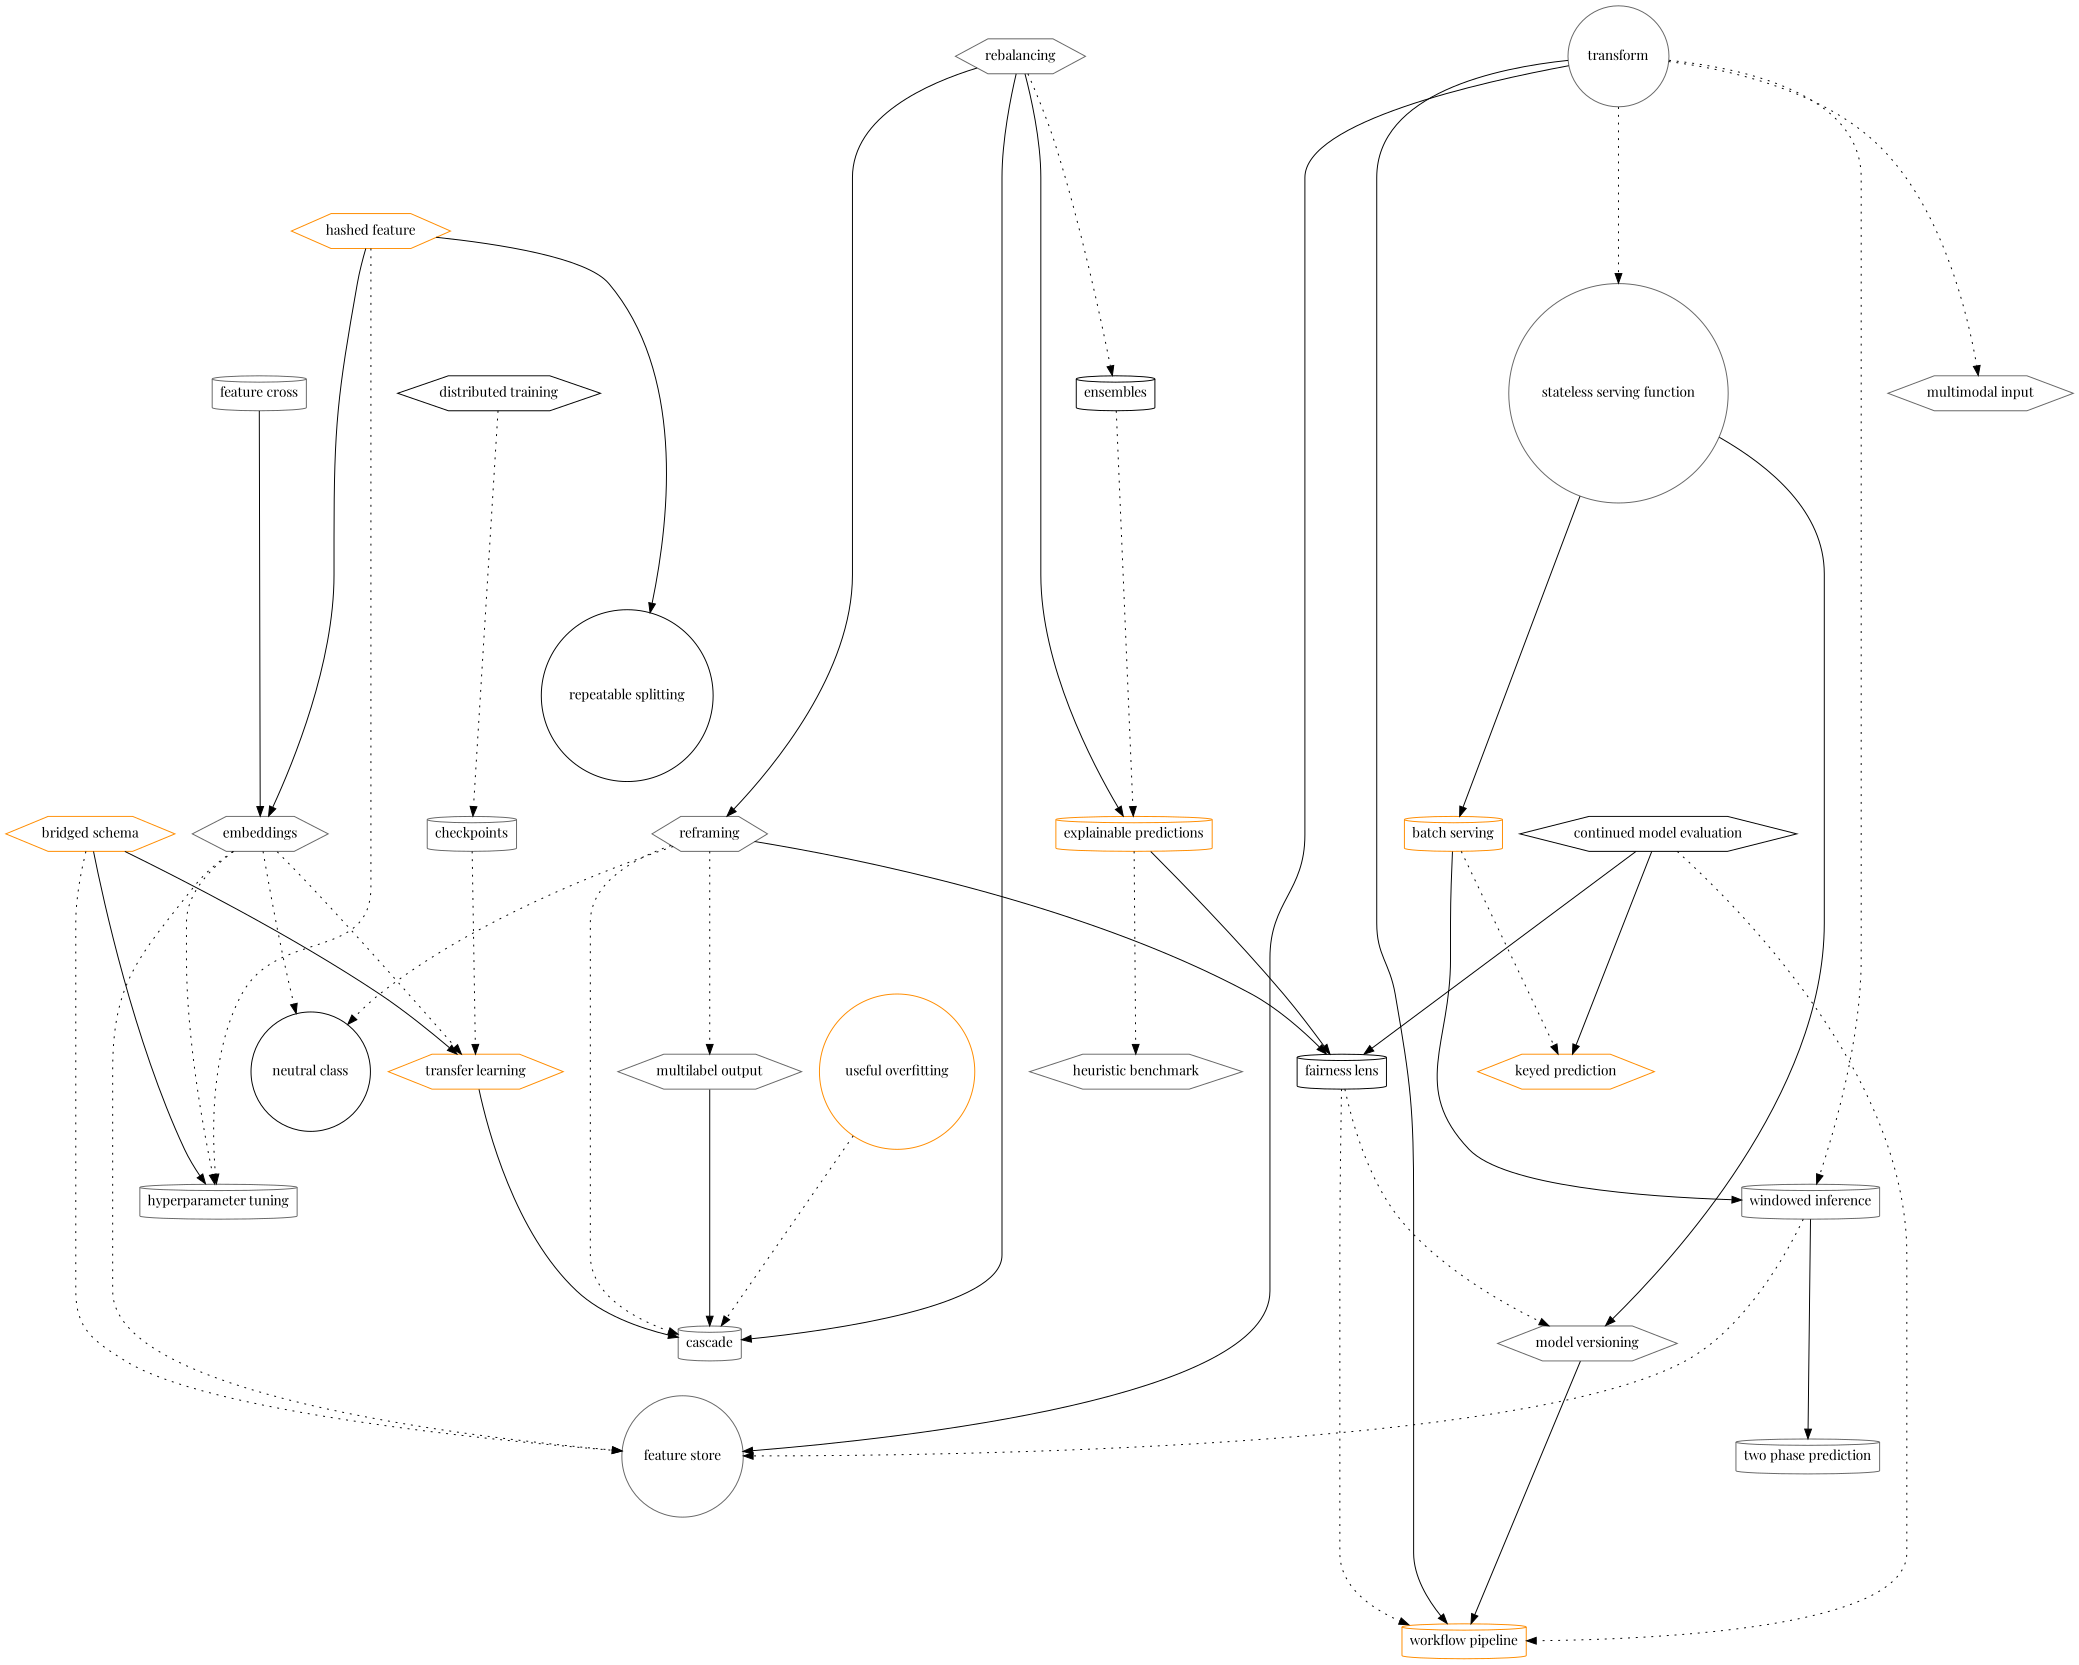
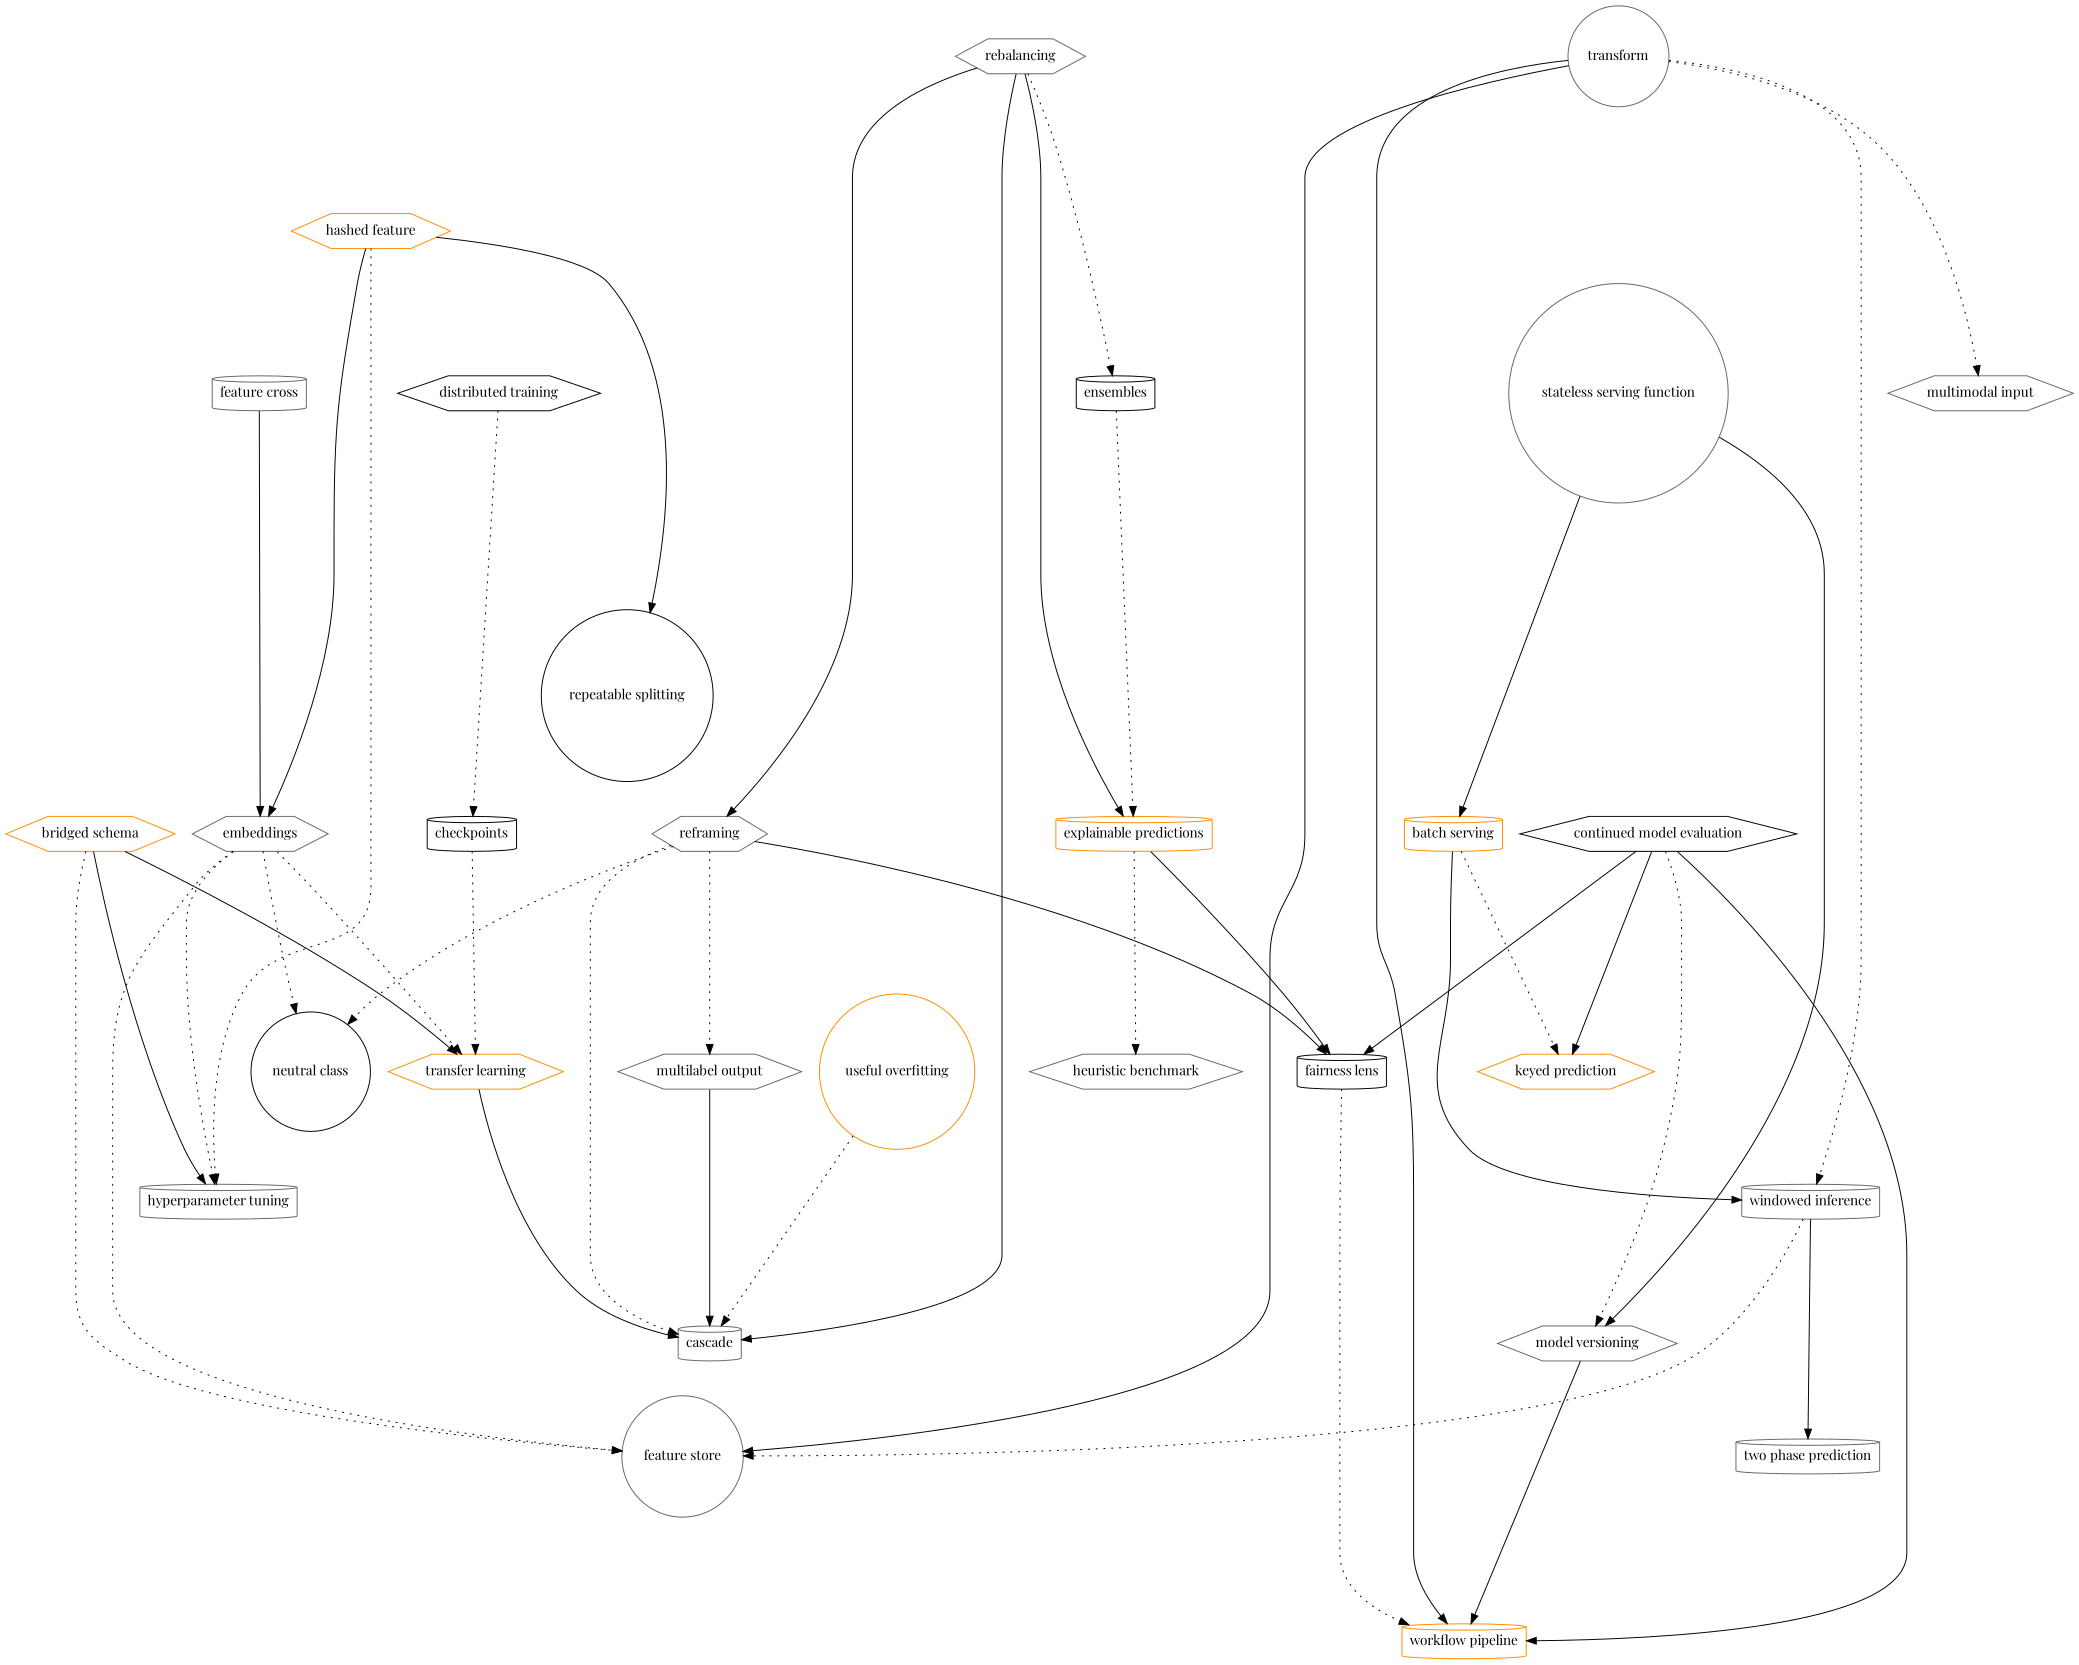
(1618, 190) -> none
(472, 834) -> (472, 834)
(1406, 1225) -> (1675, 1090)
(1907, 1364) -> (1907, 1364)
